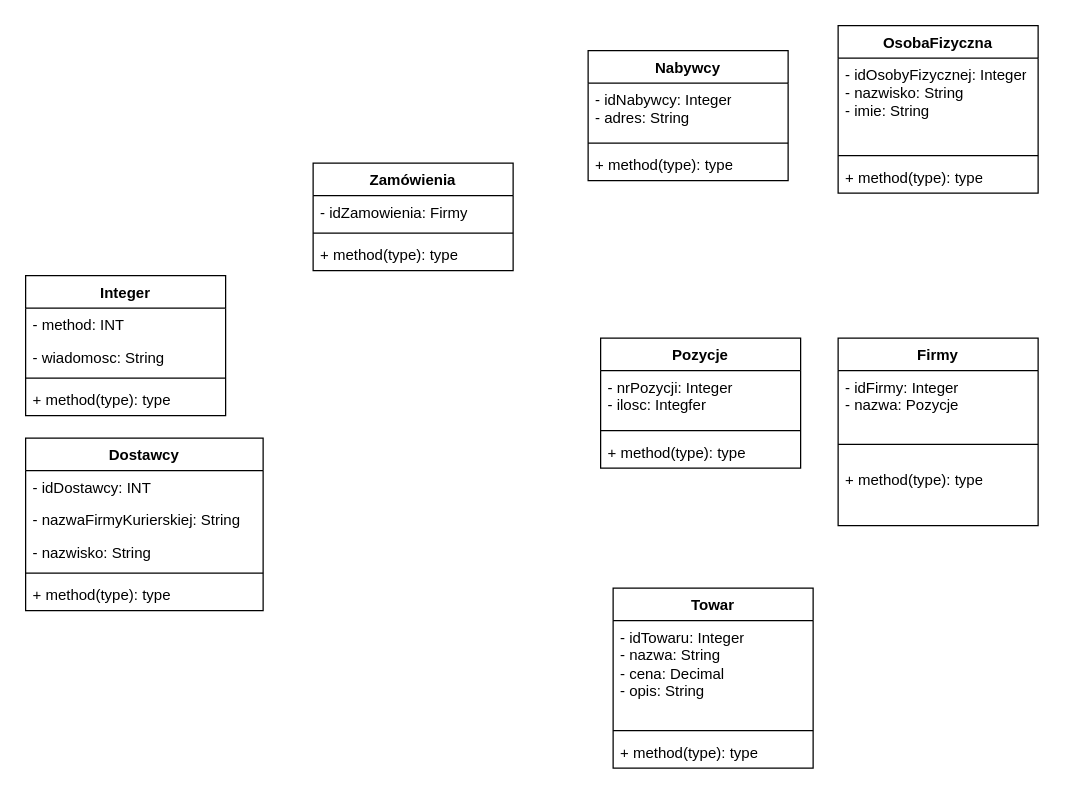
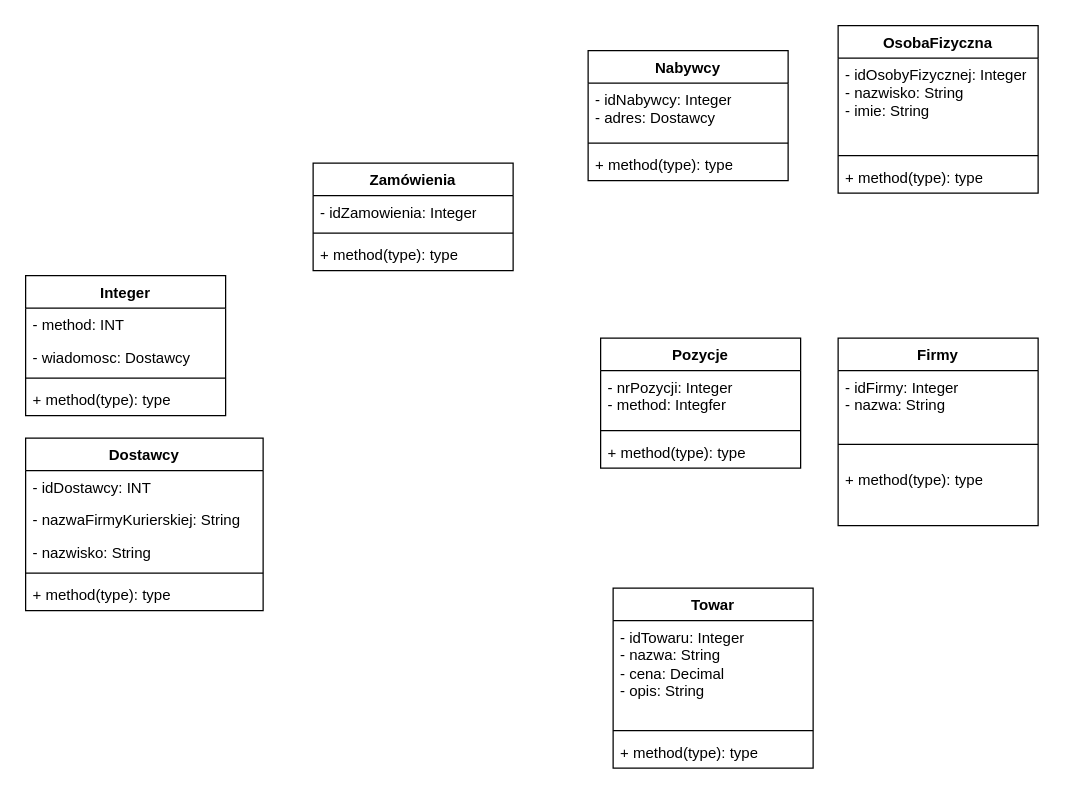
(672, 110) -> (672, 110)
(395, 213) -> (406, 213)
(103, 358) -> (114, 358)
(684, 397) -> (684, 397)
(911, 397) -> (911, 397)
